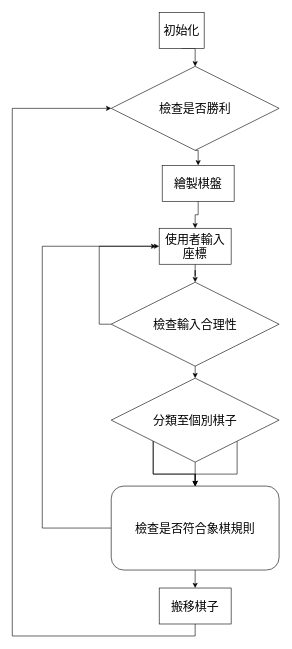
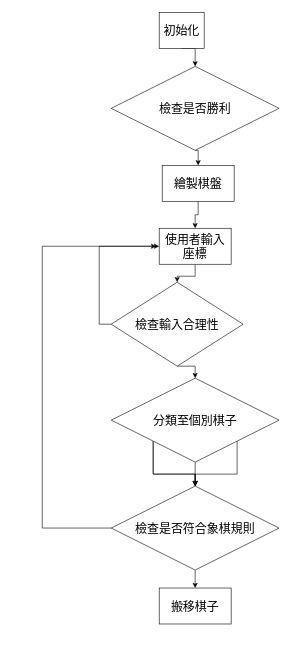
(58, 108) -> none
(195, 324) -> (177, 324)
(195, 528) -> (195, 528)
